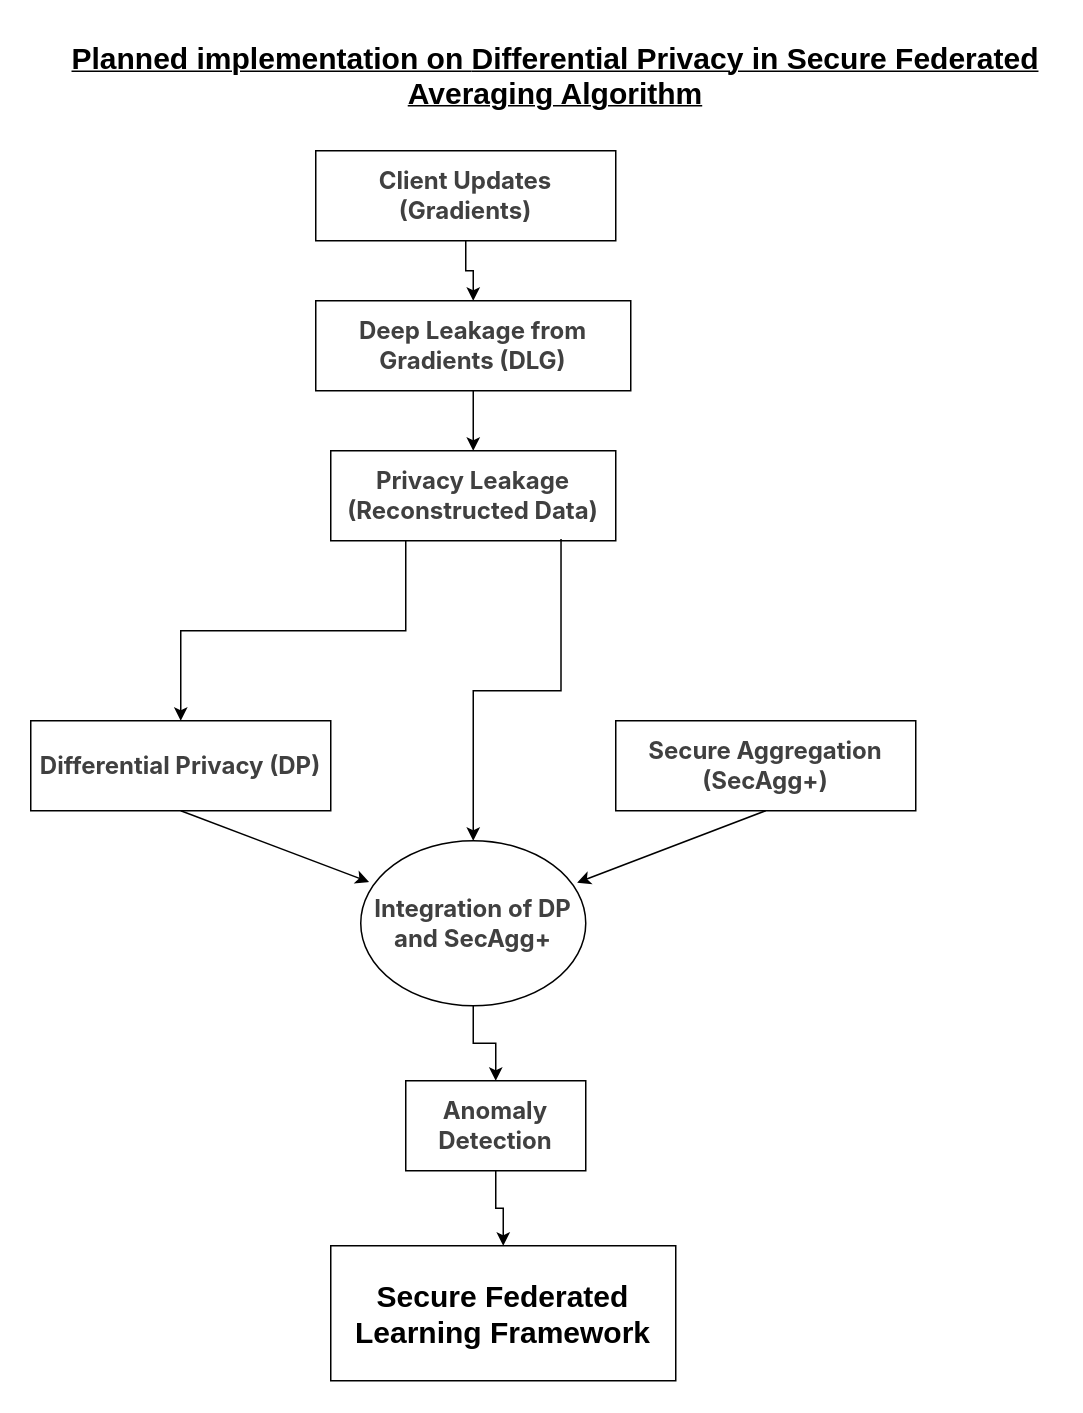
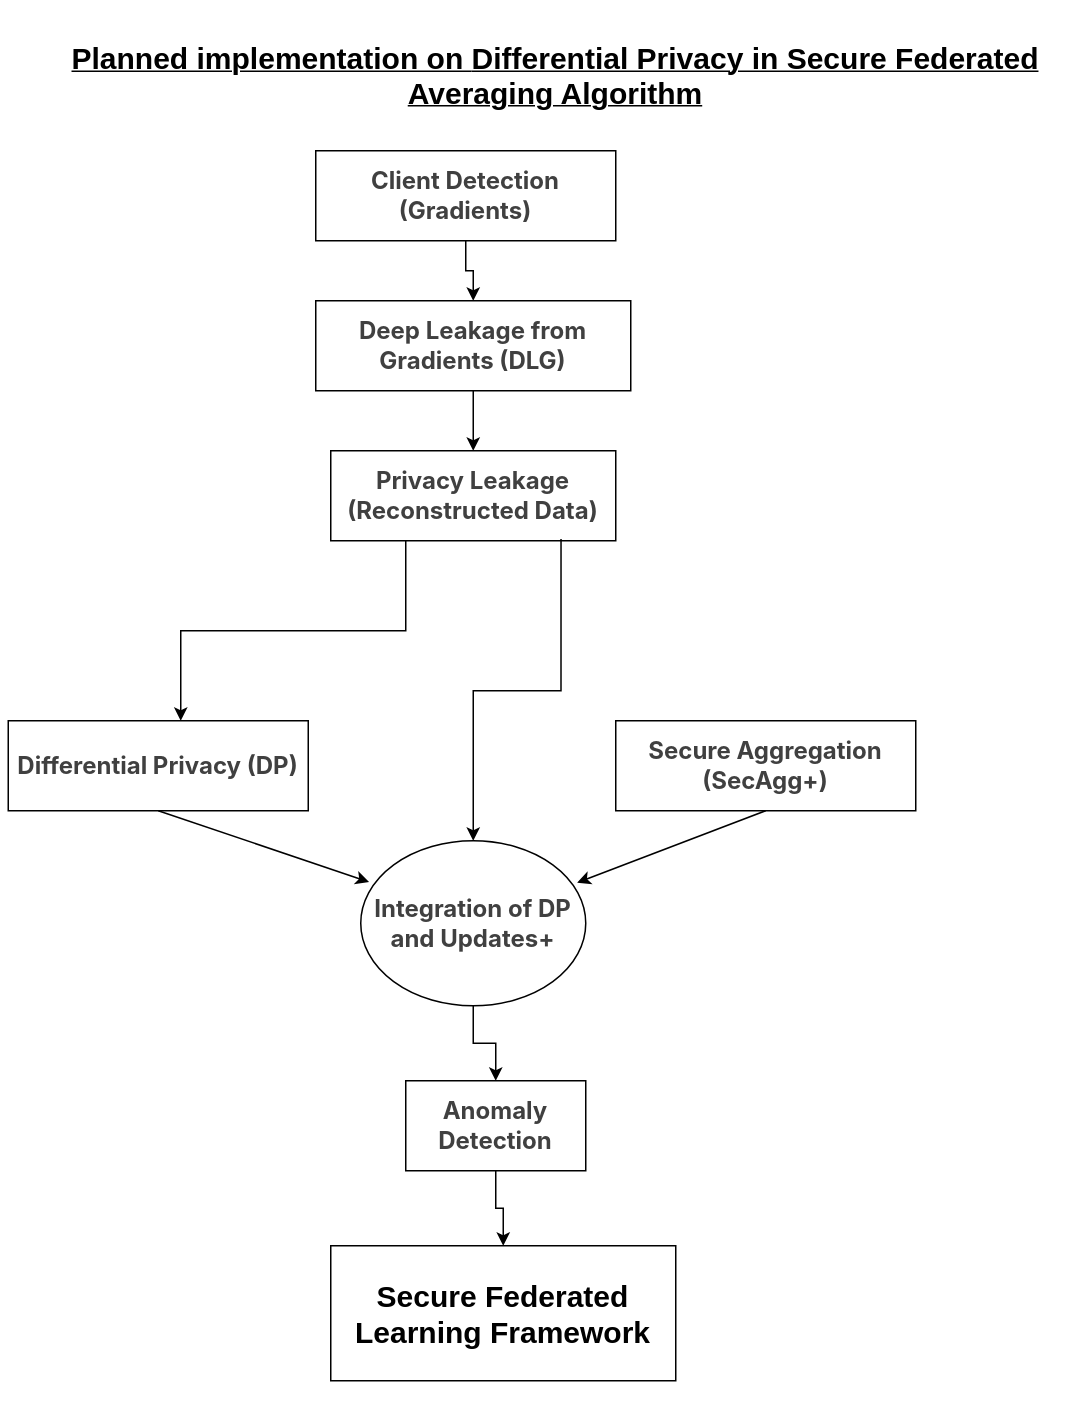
(466, 196) -> (466, 196)
(181, 766) -> (158, 766)
(473, 923) -> (473, 923)
